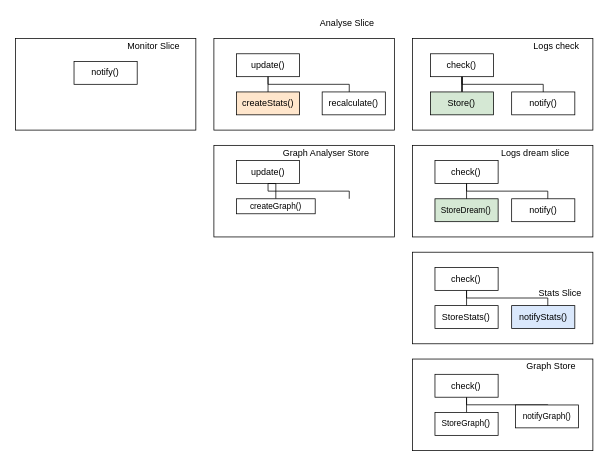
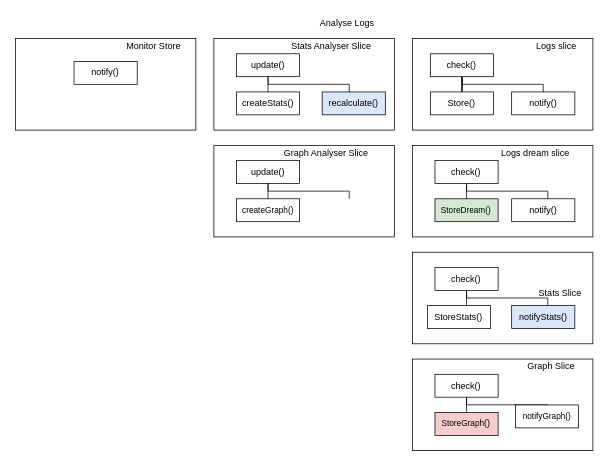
(347, 23) -> (347, 23)
(154, 46) -> (154, 46)
none -> (331, 46)
(557, 46) -> (557, 46)
(268, 103) -> (268, 103)
(354, 103) -> (354, 103)
(462, 103) -> (462, 103)
(326, 153) -> (326, 153)
(276, 206) -> (268, 210)
(467, 317) -> (459, 317)
(551, 366) -> (551, 366)
(467, 424) -> (467, 424)
